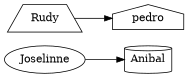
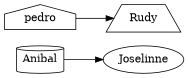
(90, 18) -> (91, 18)
(101, 60) -> (80, 60)
